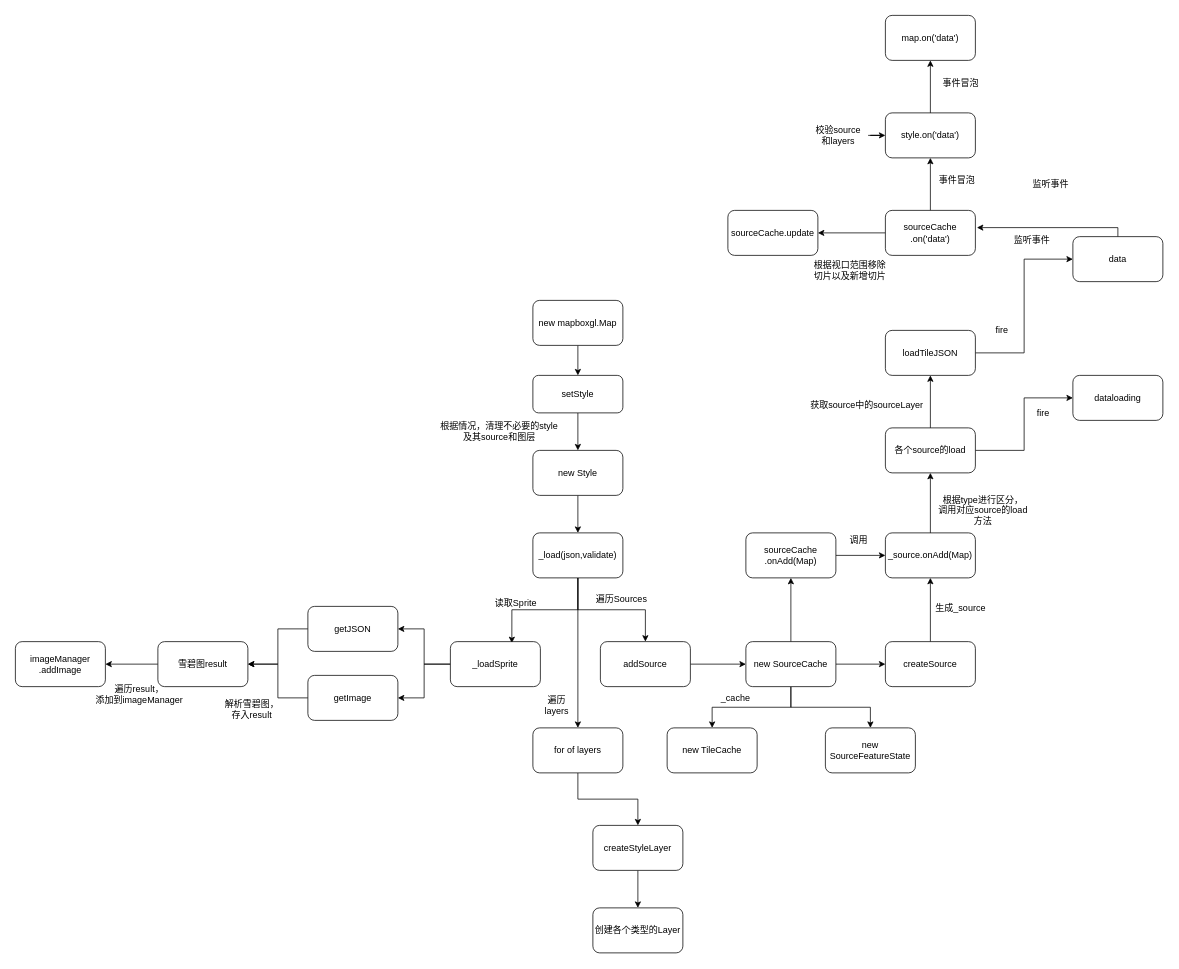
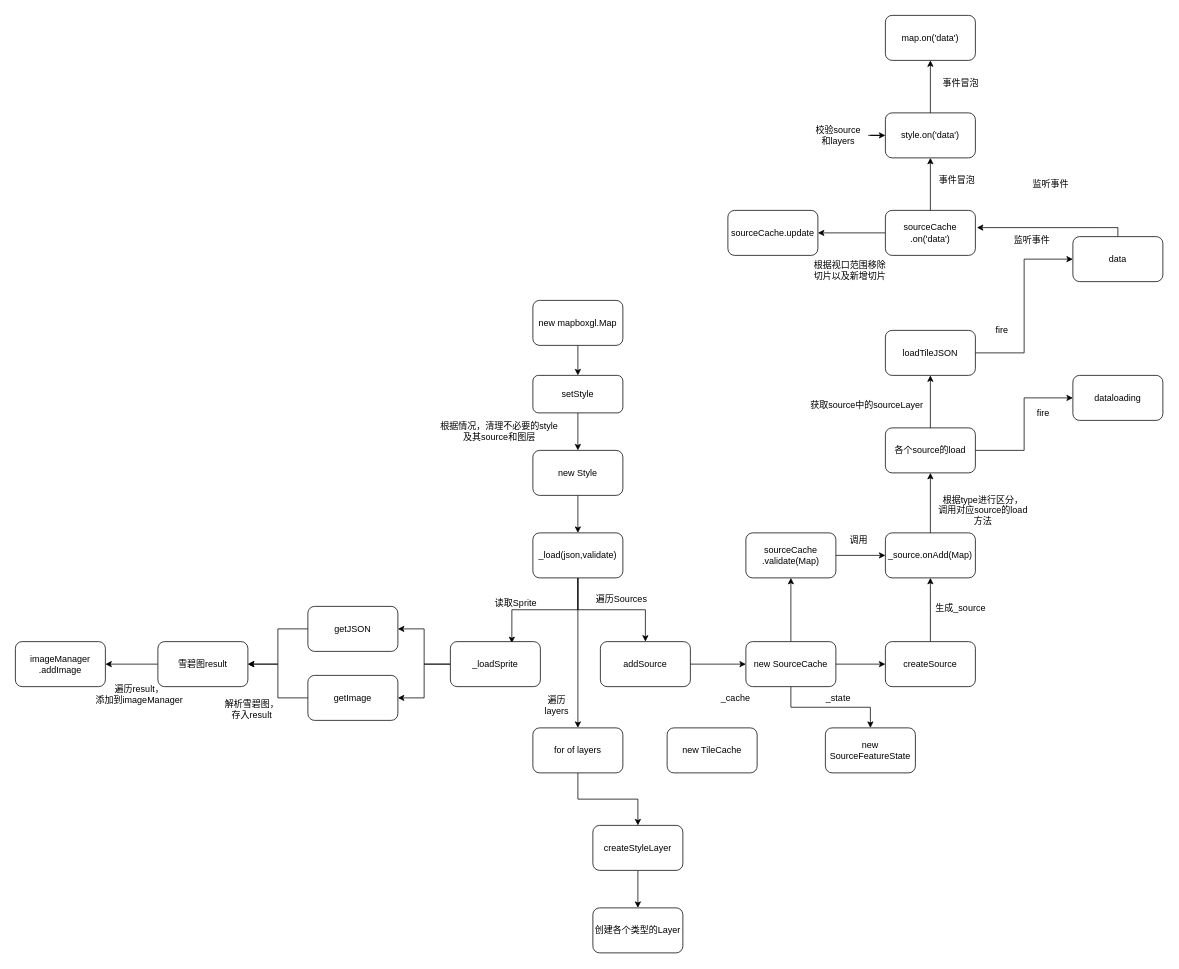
(791, 555) -> (791, 555)
none -> (838, 698)
(749, 707) -> none
